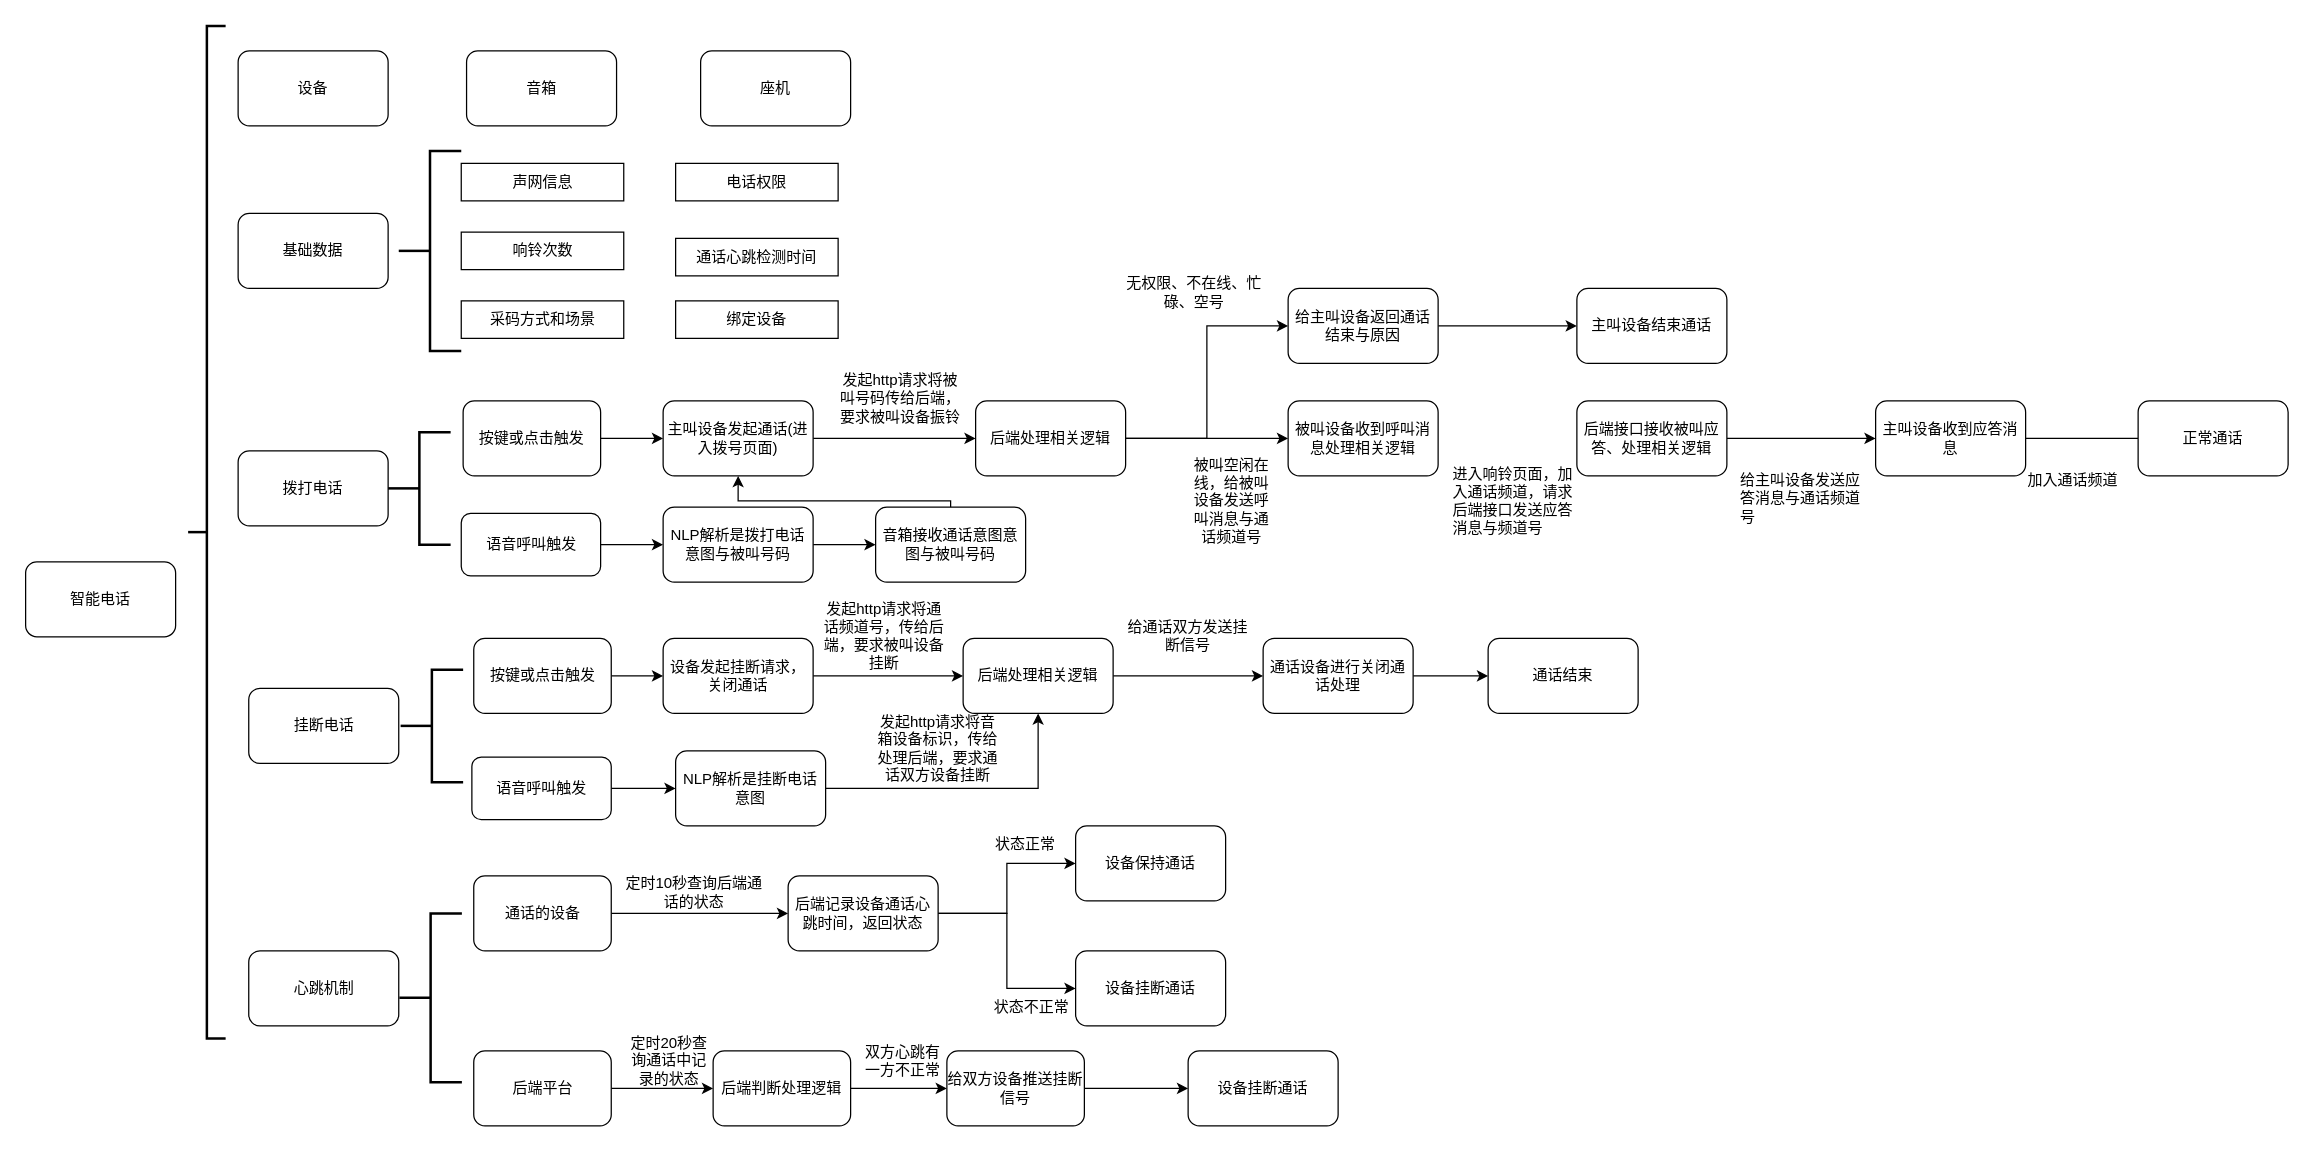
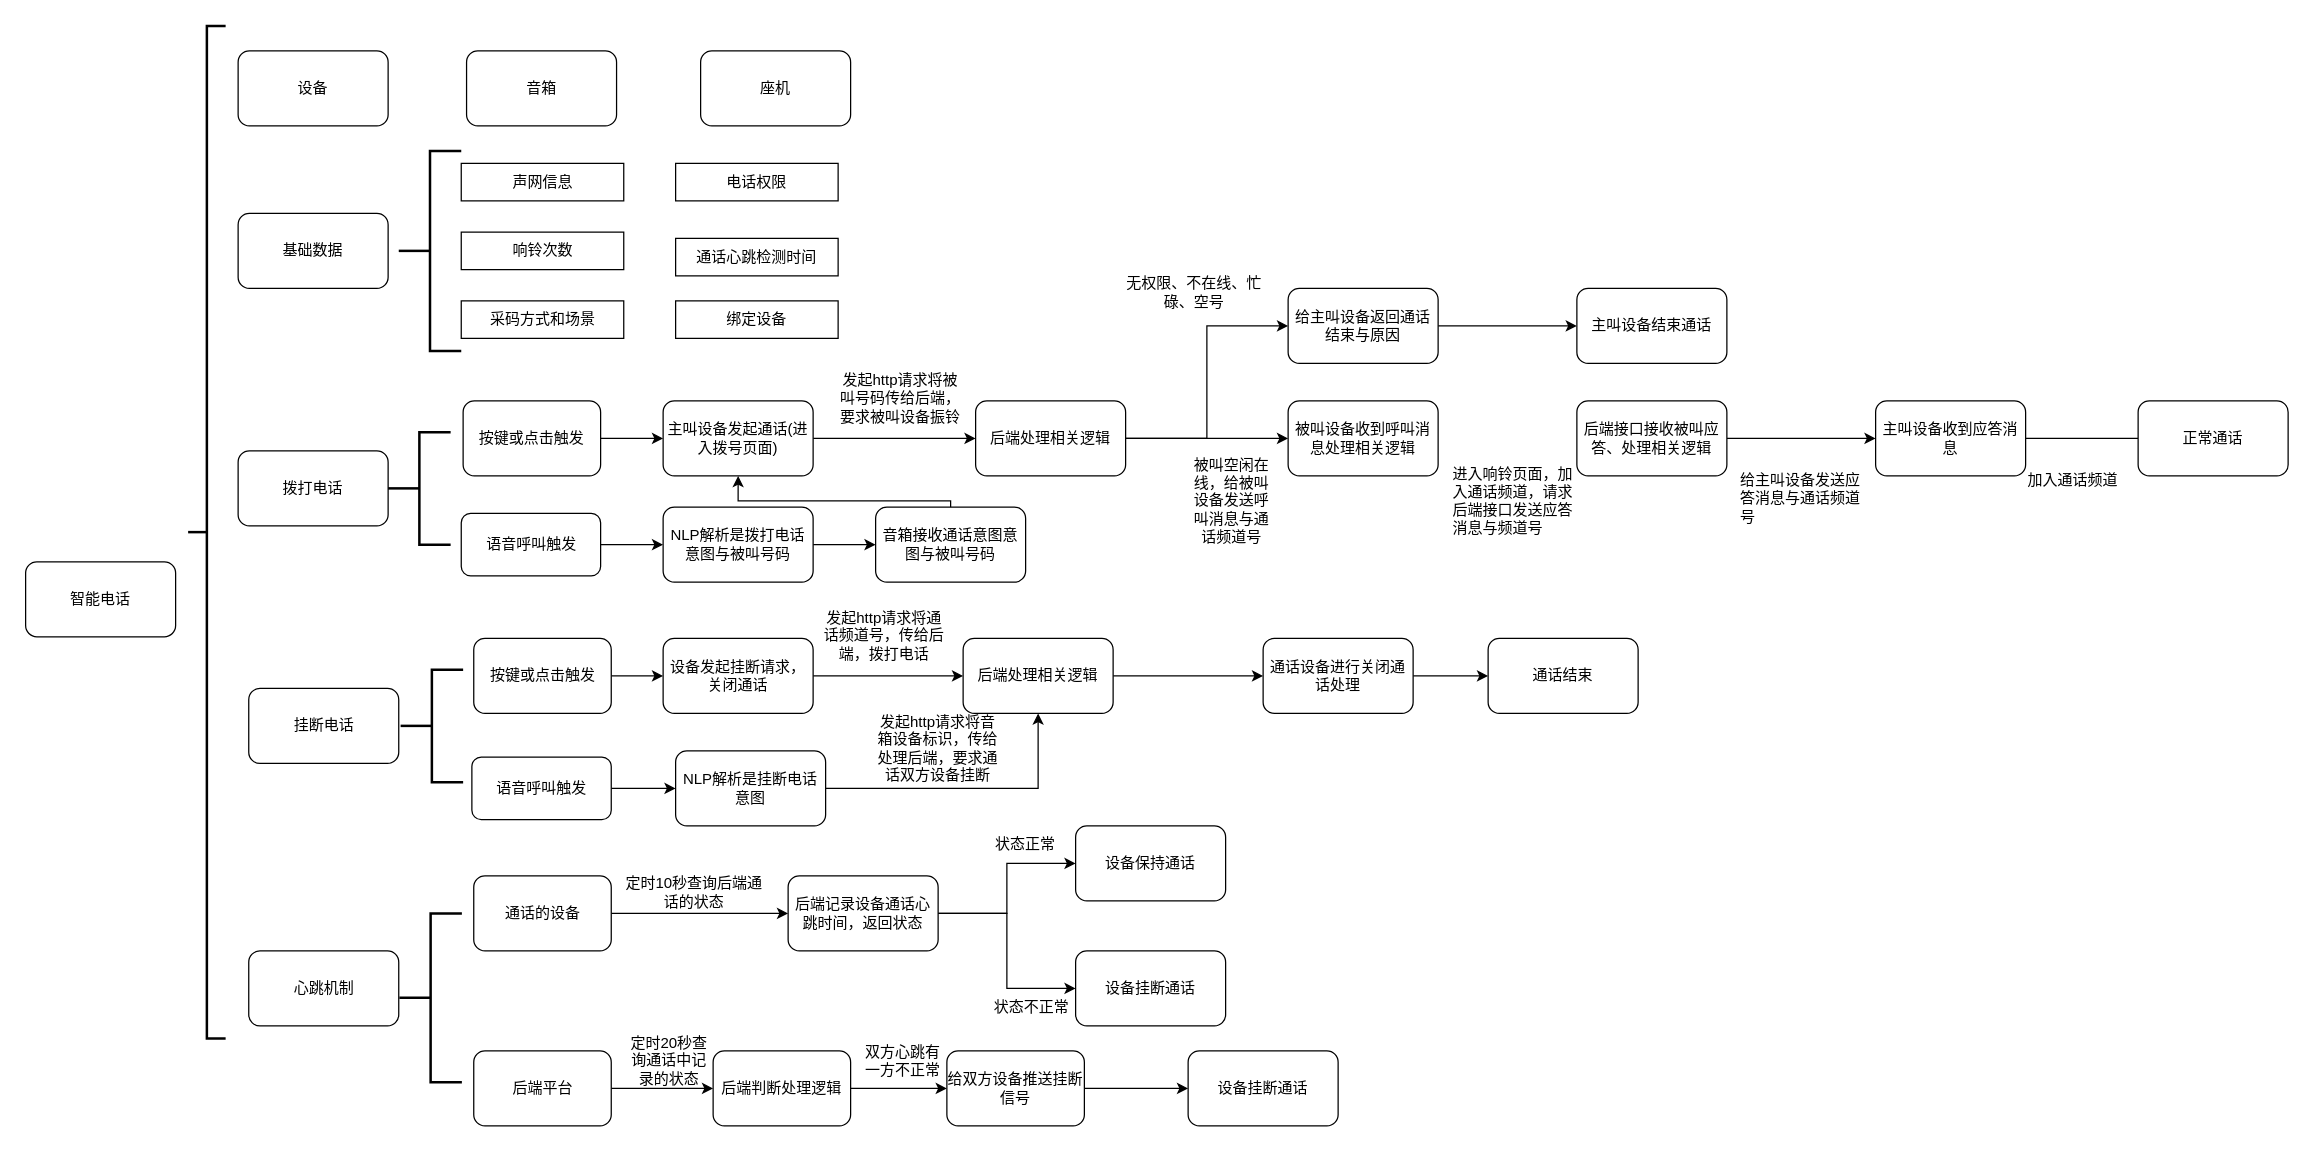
(1188, 635) -> none
(884, 636) -> (884, 636)
